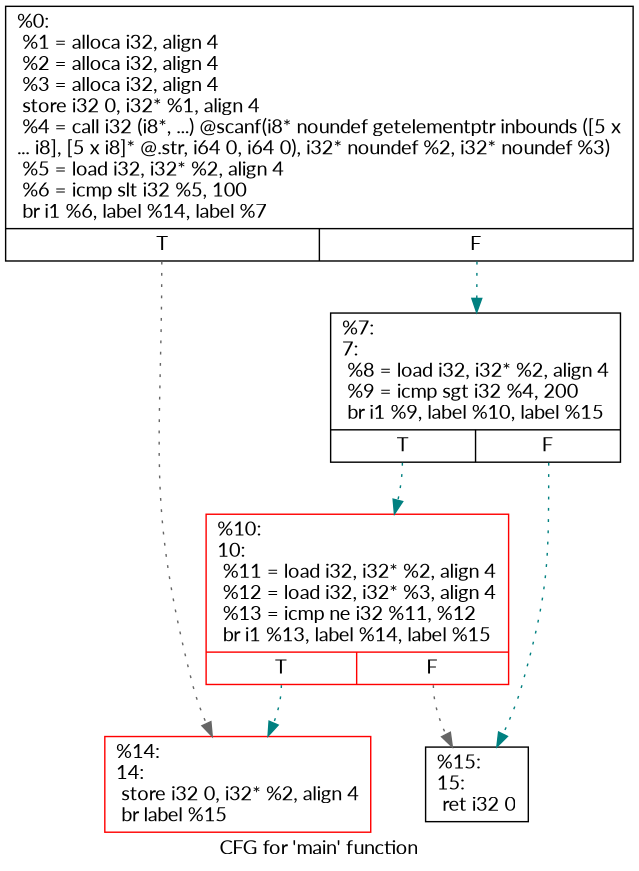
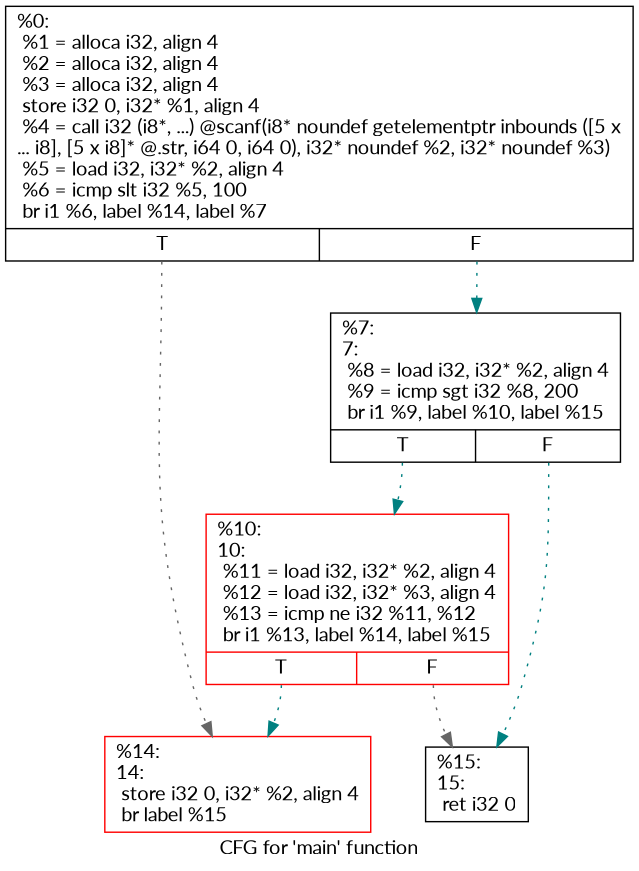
(461, 392) -> (461, 392)
